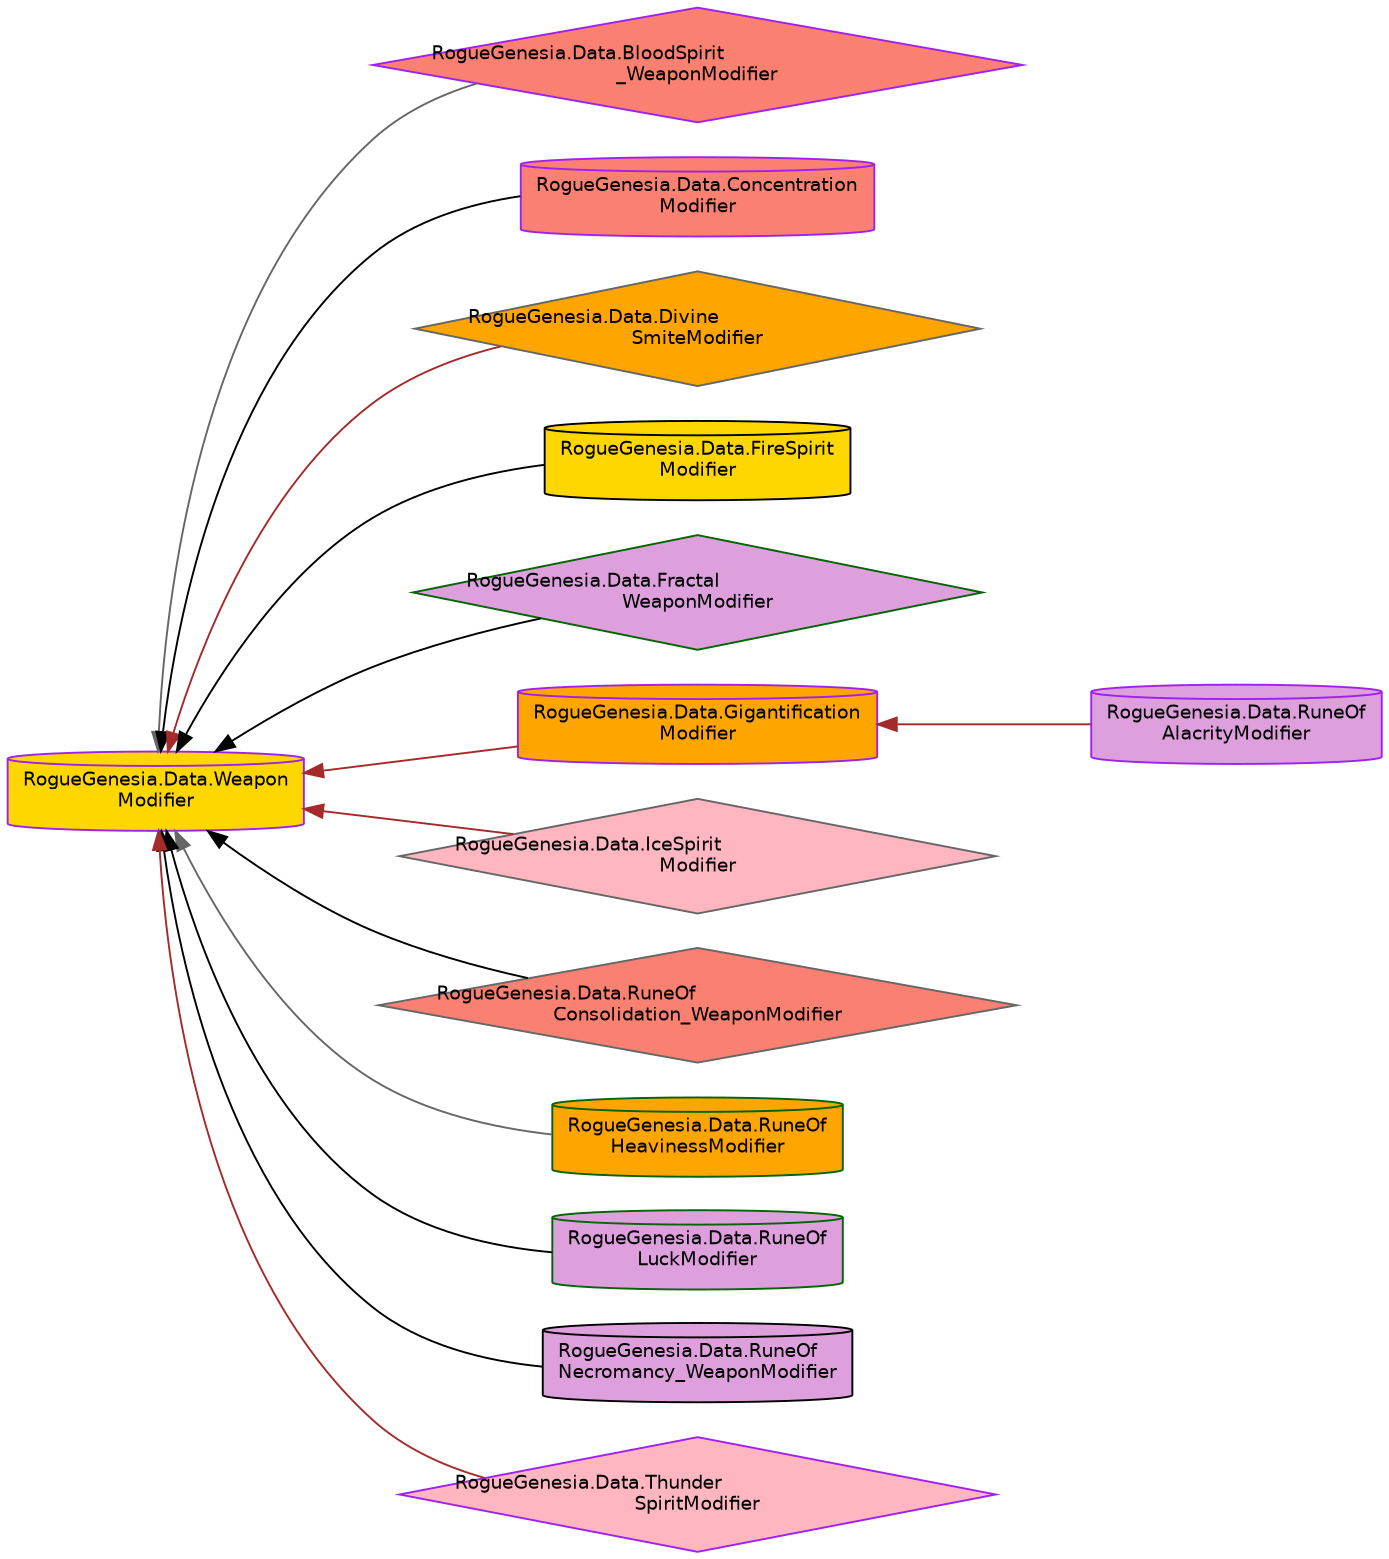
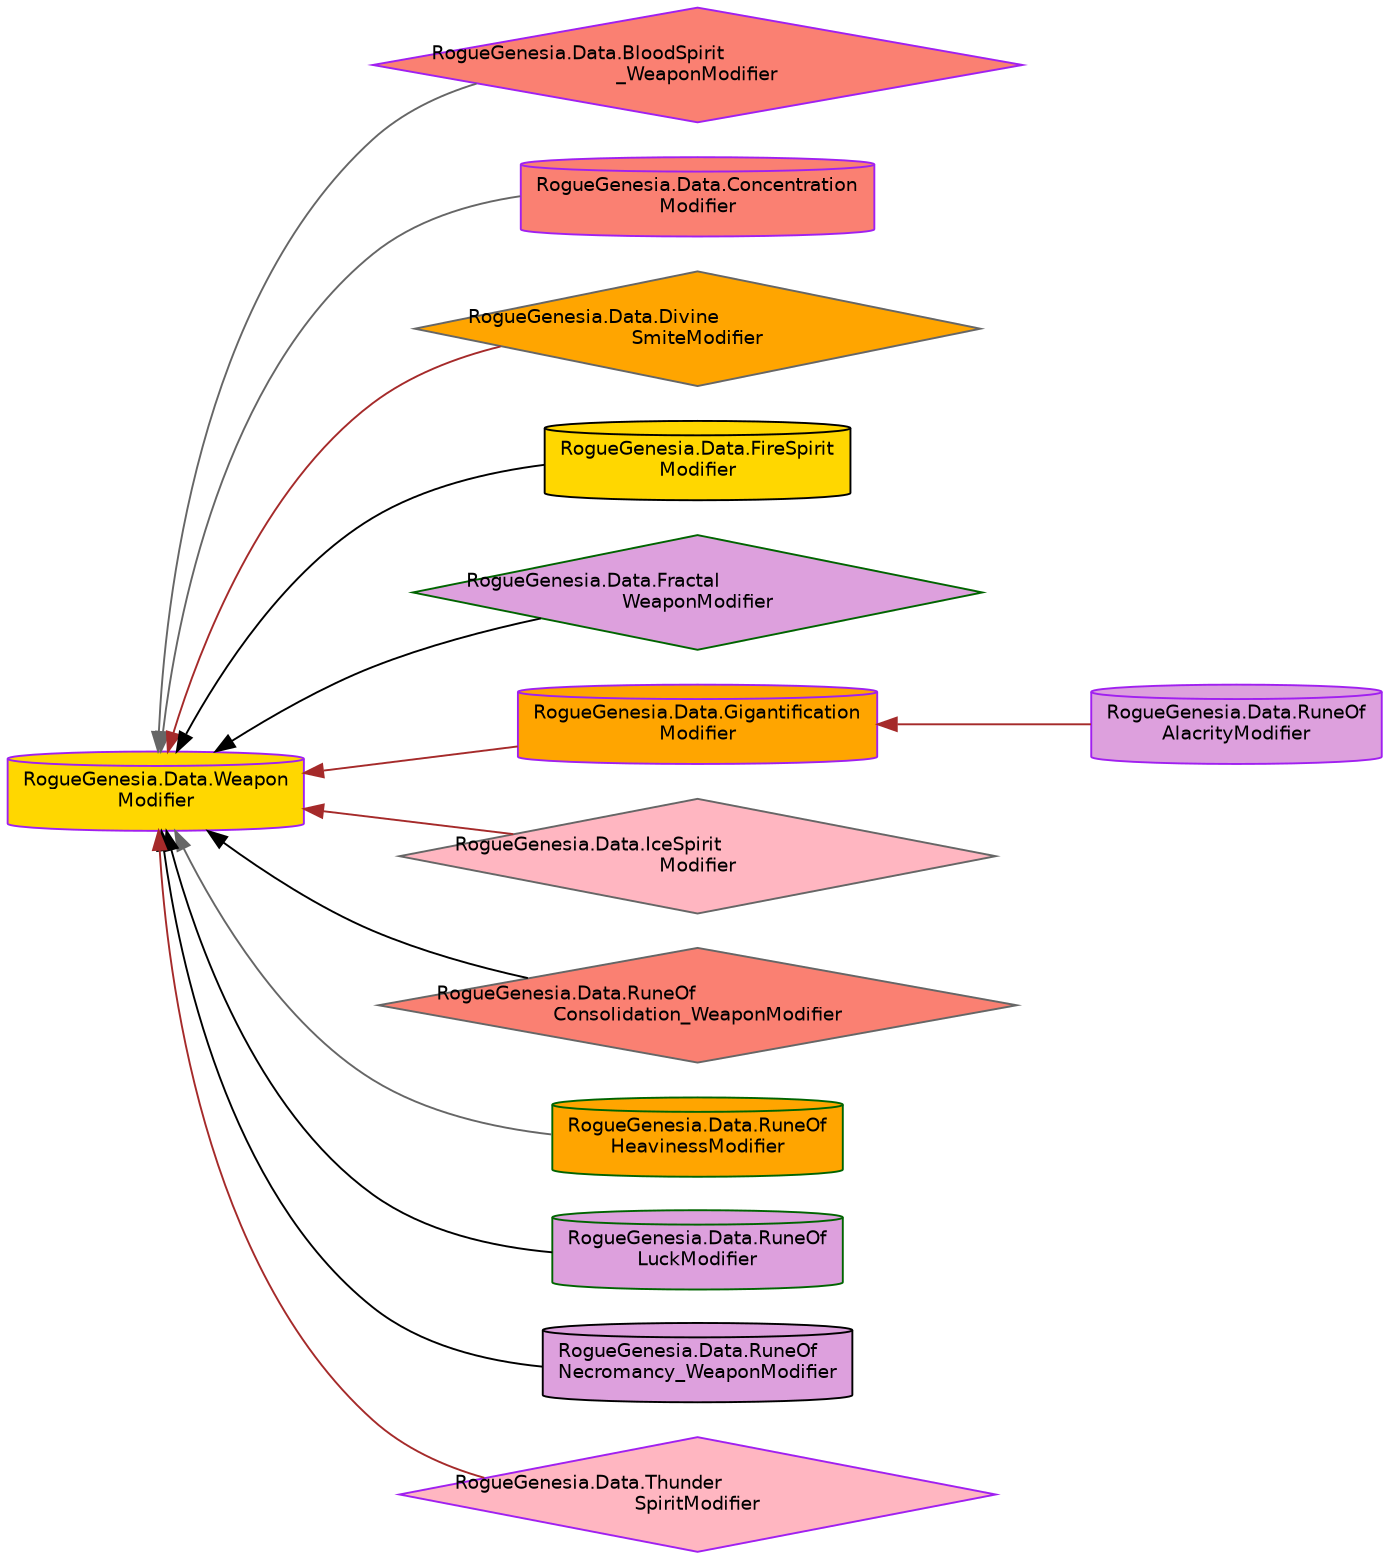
(259, 401) -> (259, 401)
